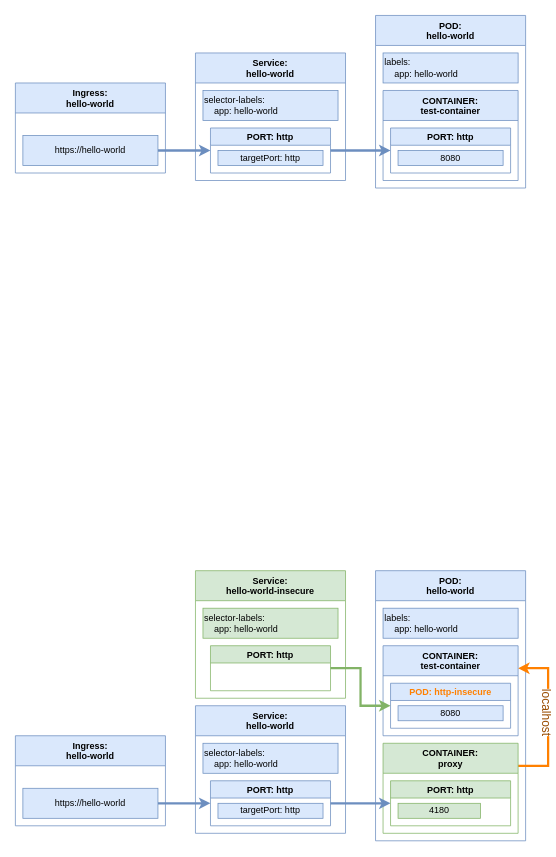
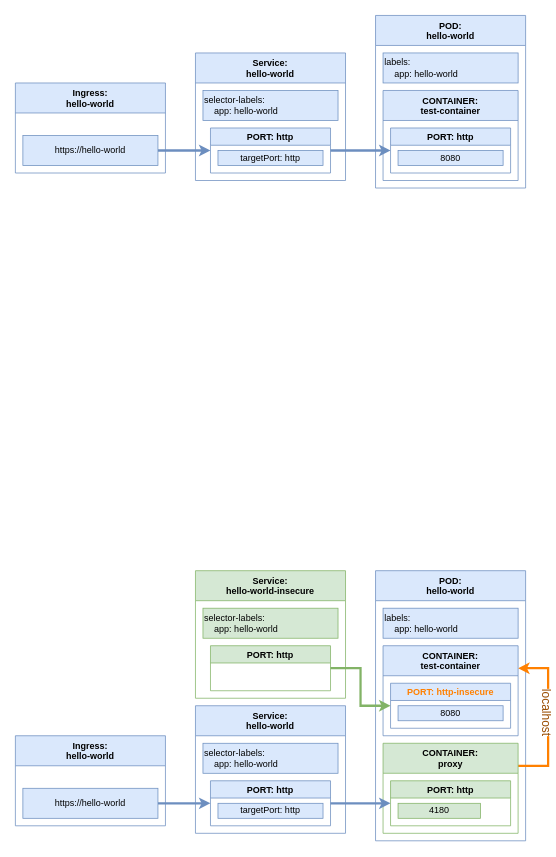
(450, 692) -> (450, 692)
